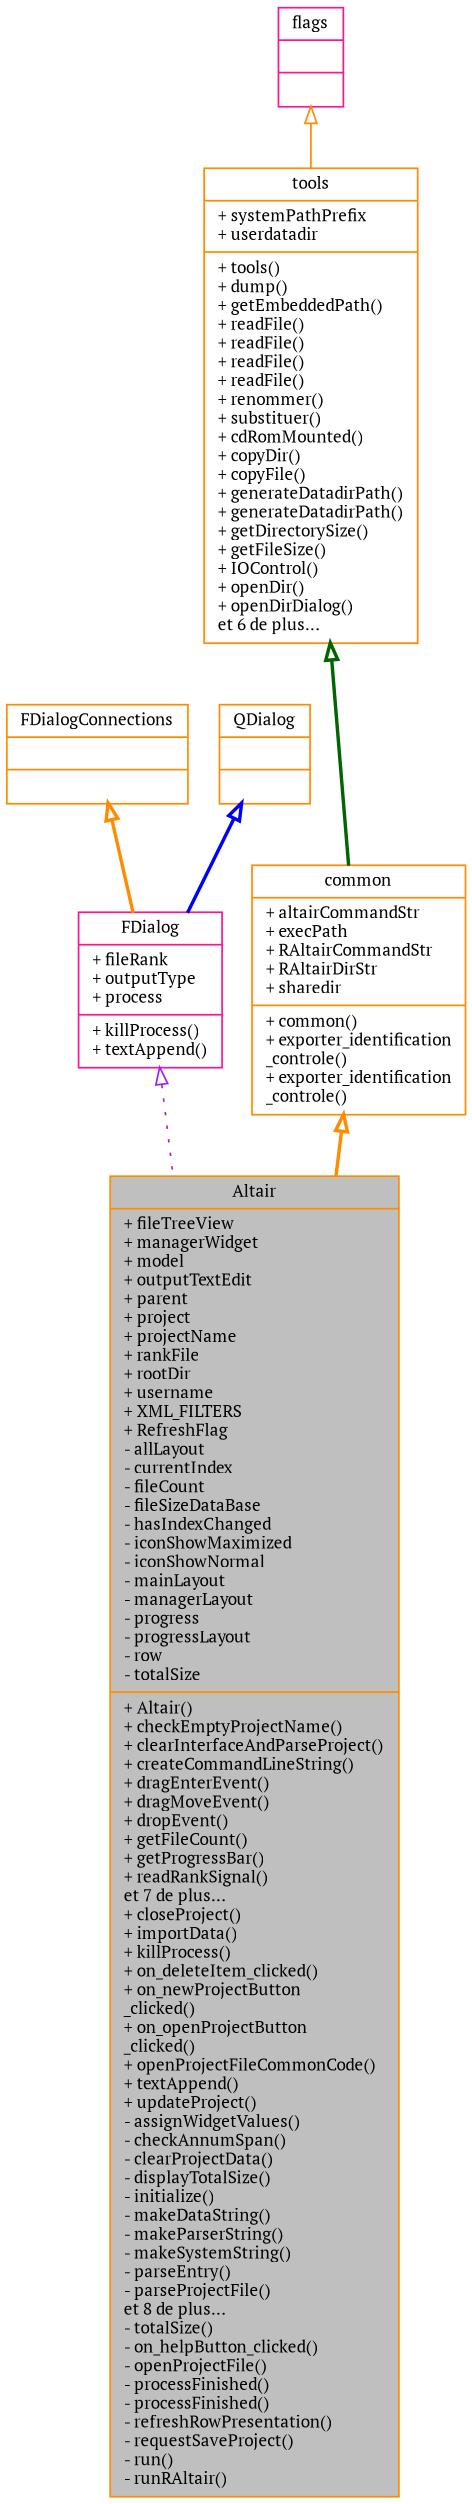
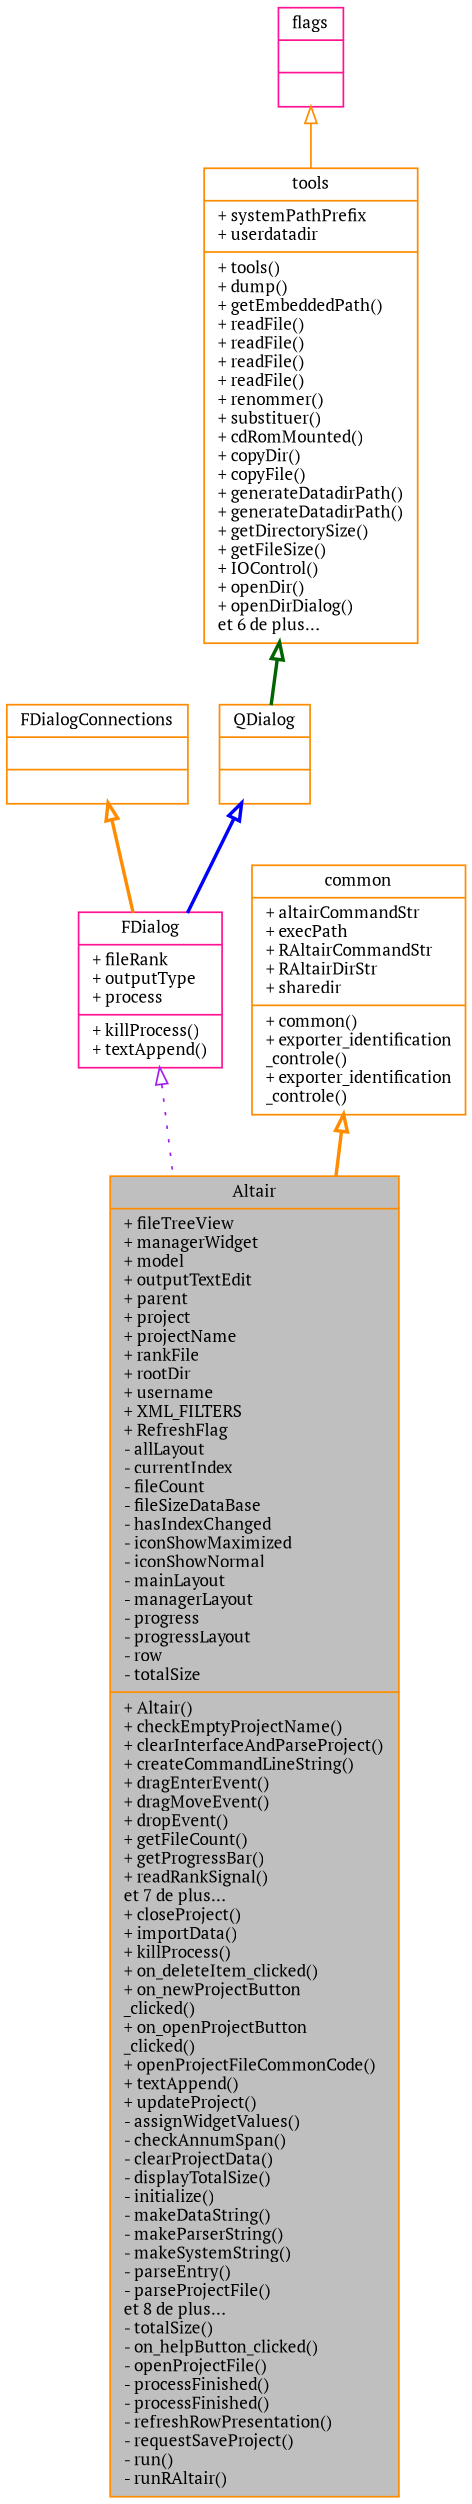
(340, 763) -> (274, 682)
